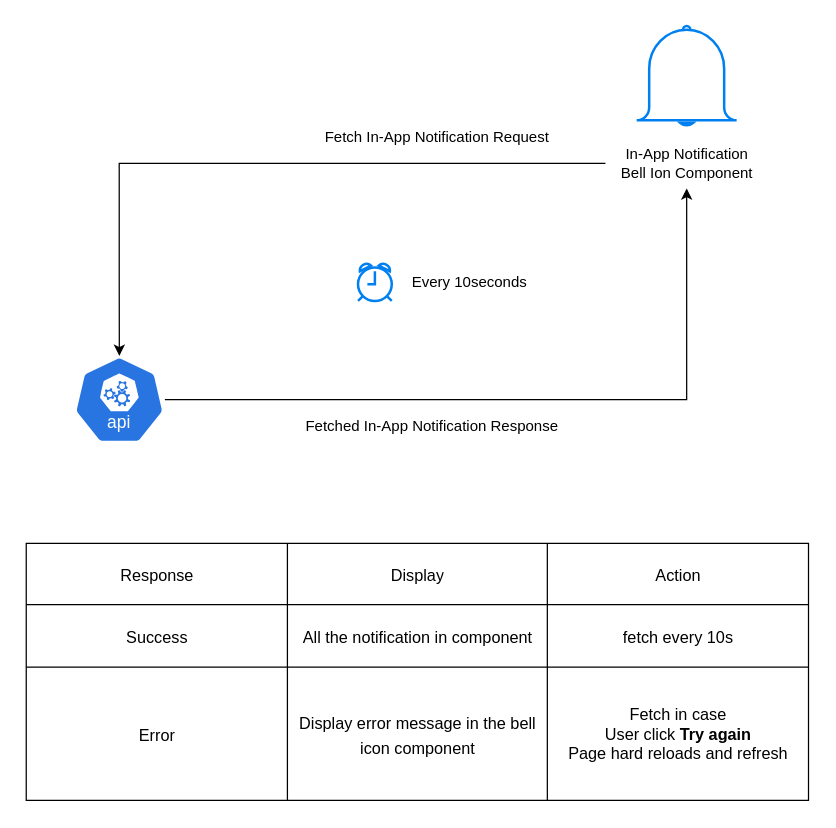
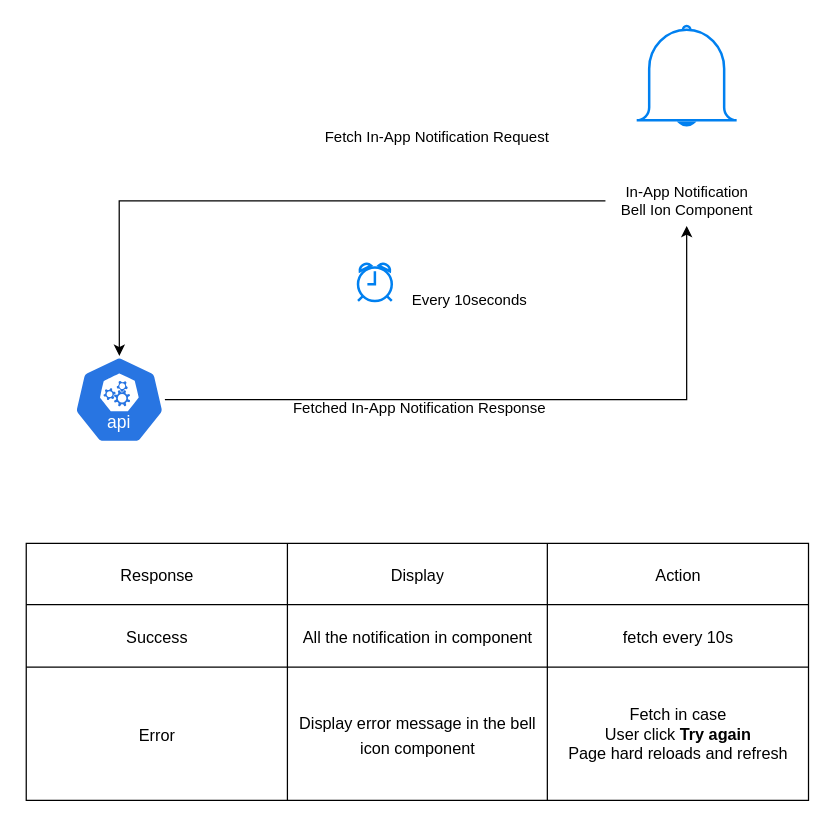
(687, 163) -> (687, 201)
(469, 282) -> (469, 301)
(432, 427) -> (419, 408)
